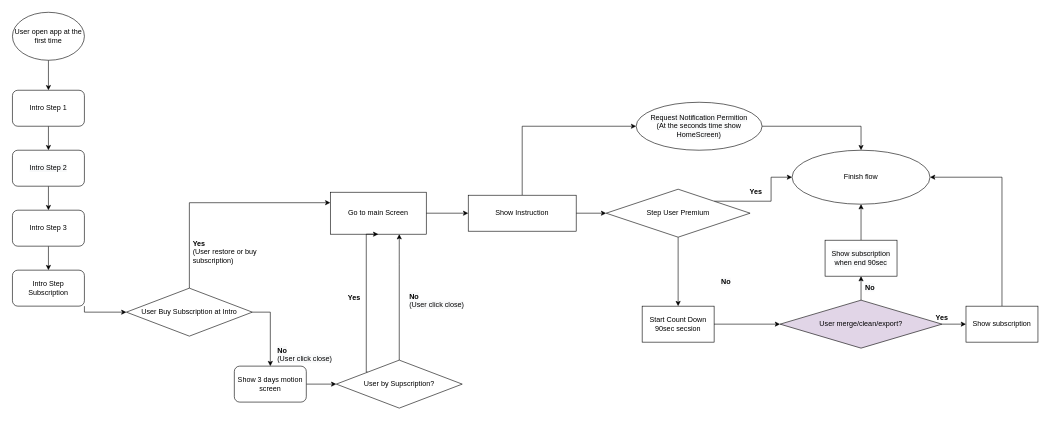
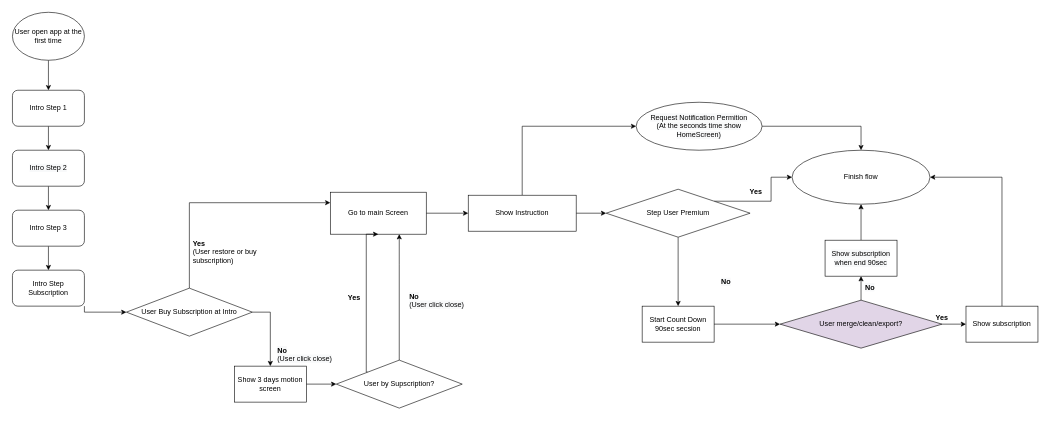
(270, 384) -> (270, 384)
